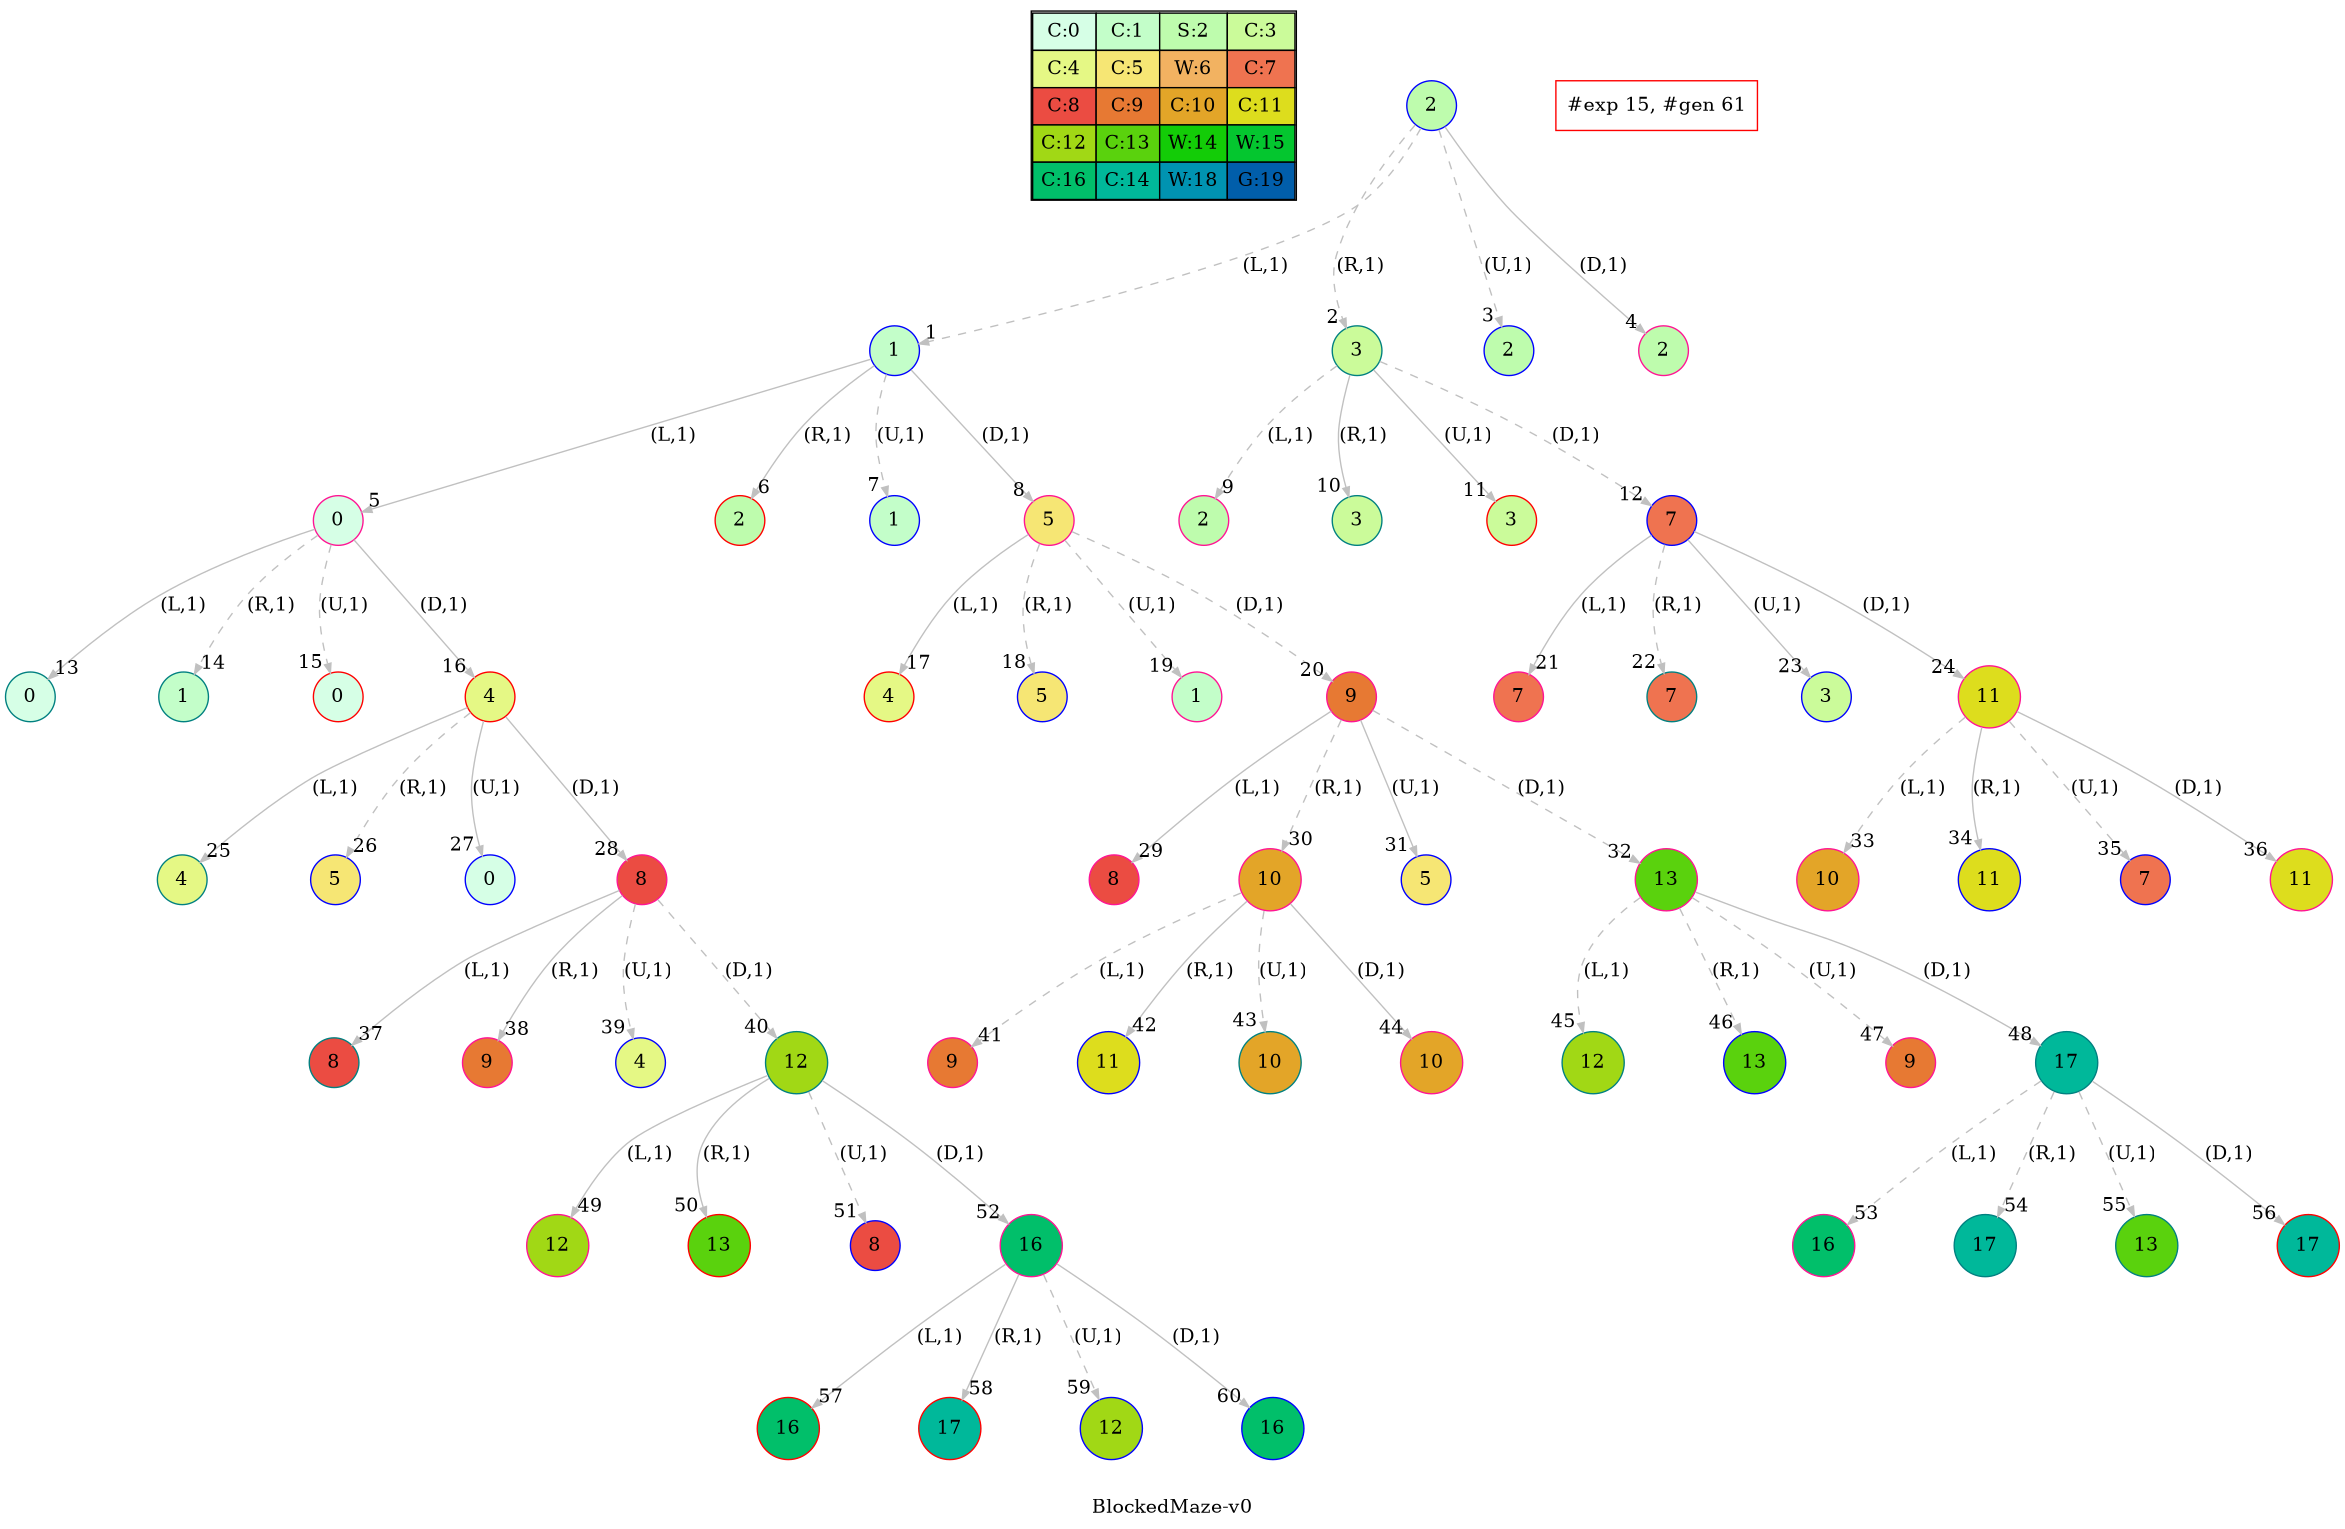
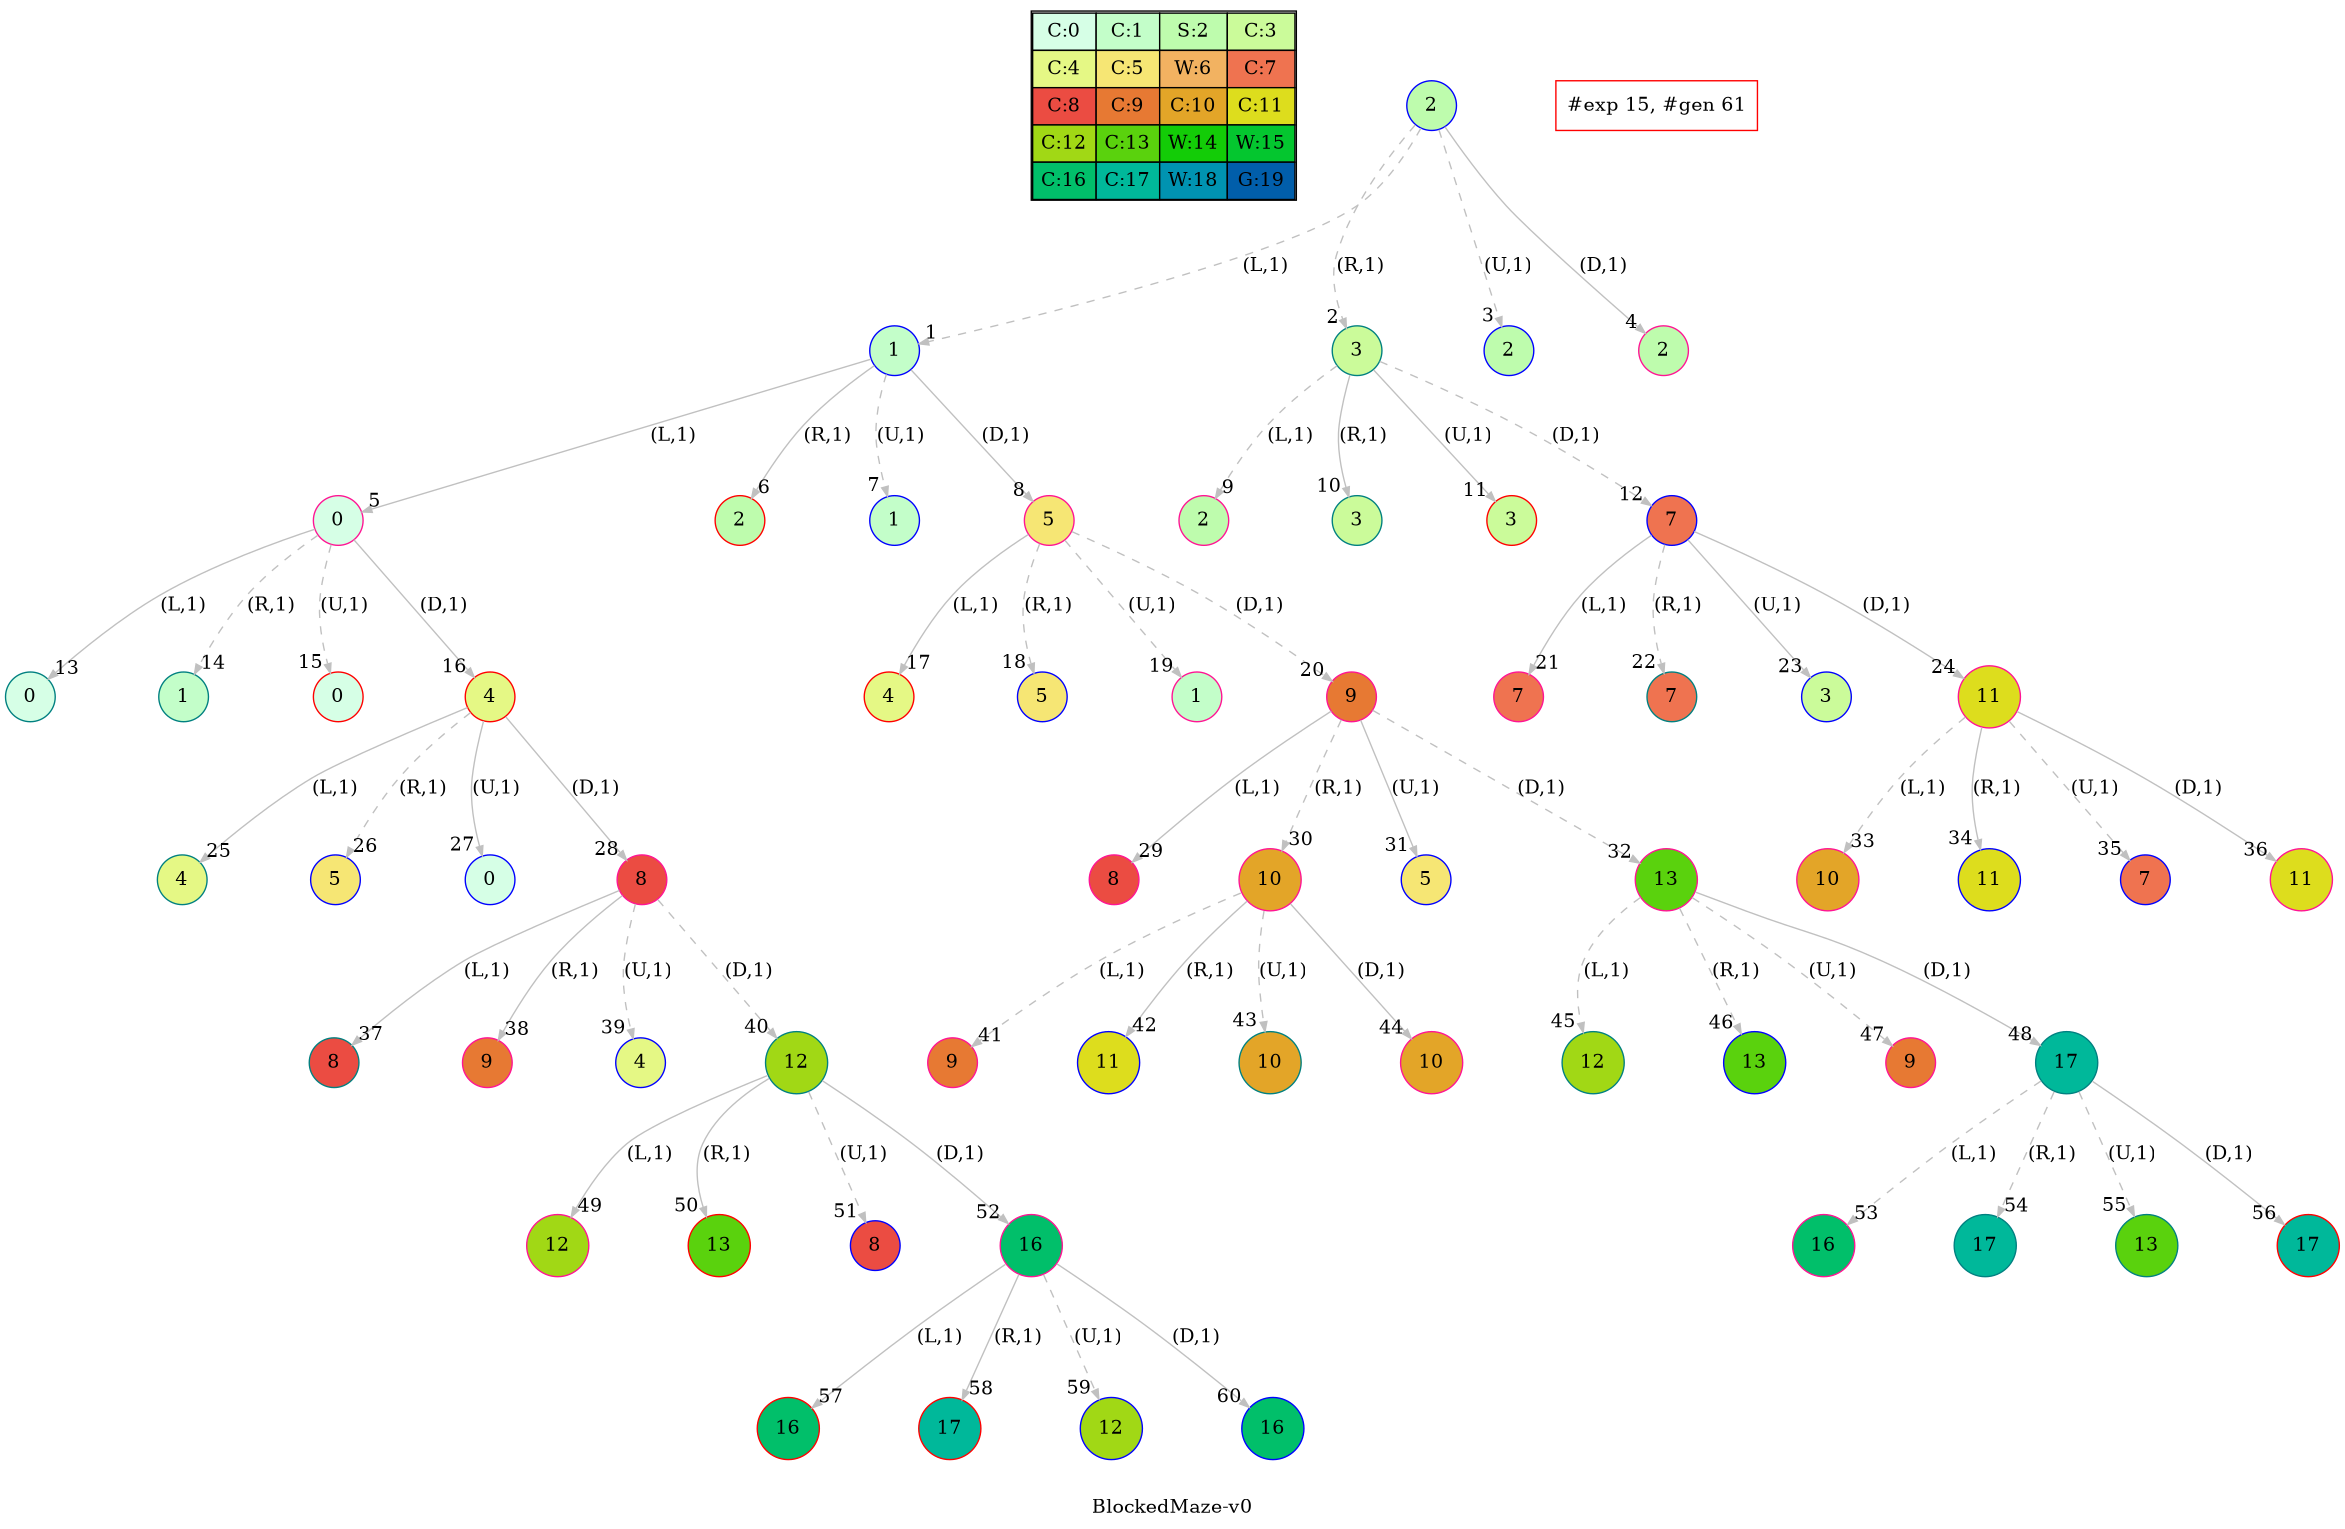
(1128, 180) -> (1128, 180)
